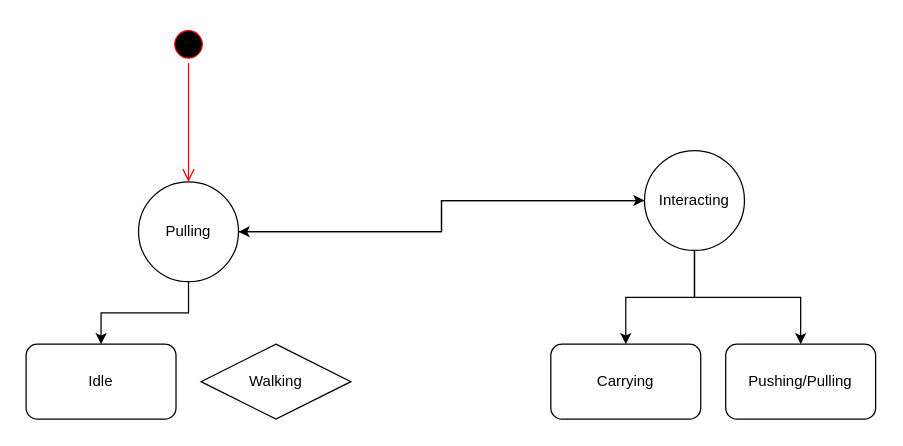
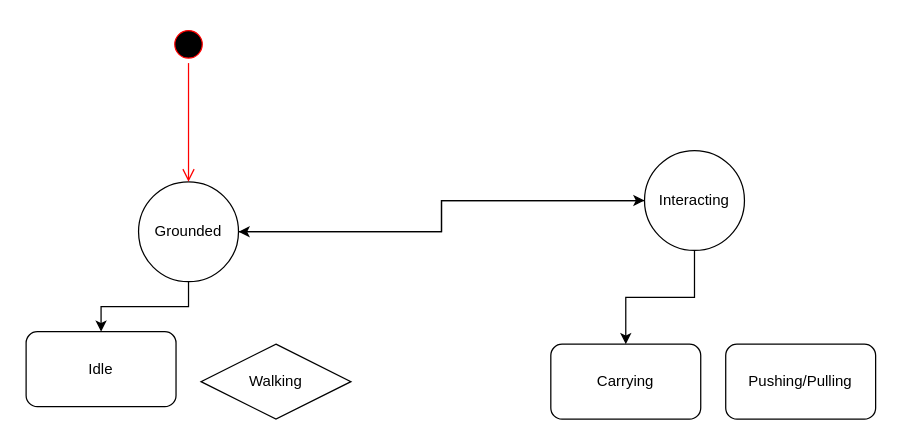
(188, 232) -> (188, 232)
(767, 298) -> none
(101, 382) -> (101, 369)
